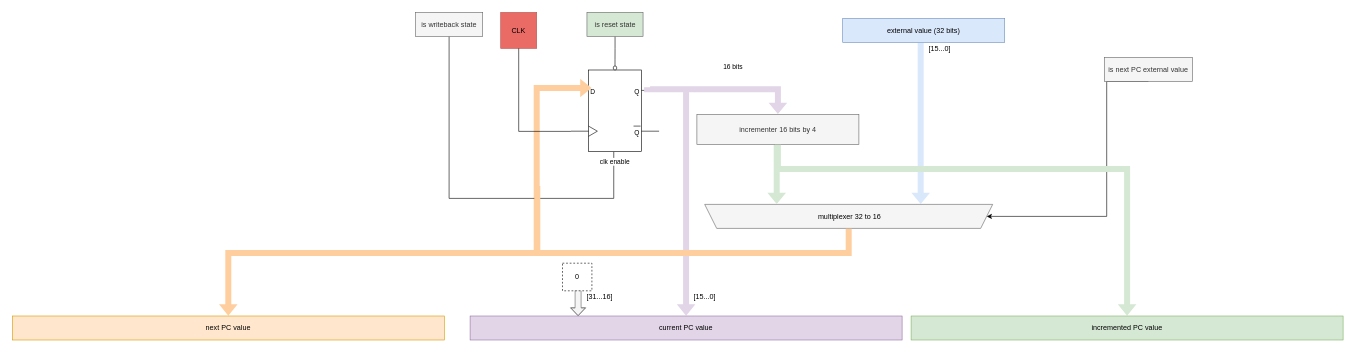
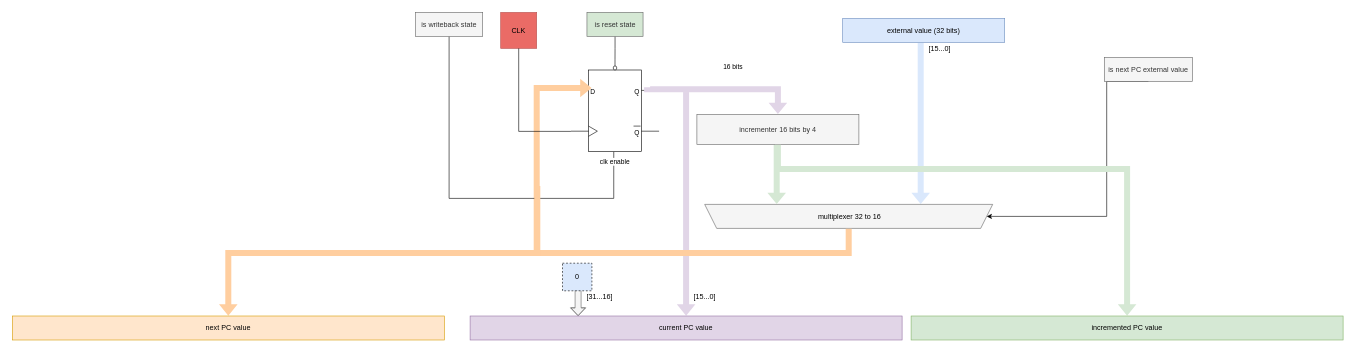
(577, 277) -> (577, 277)
